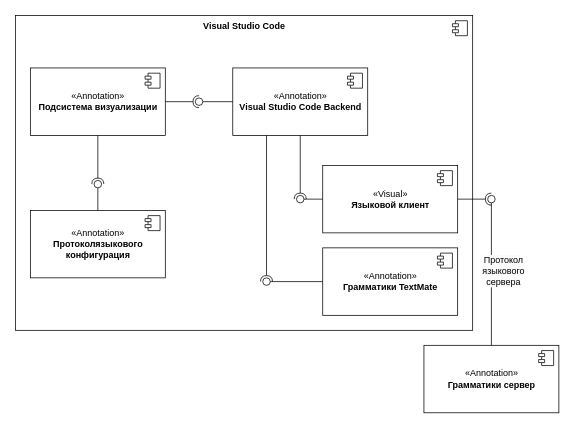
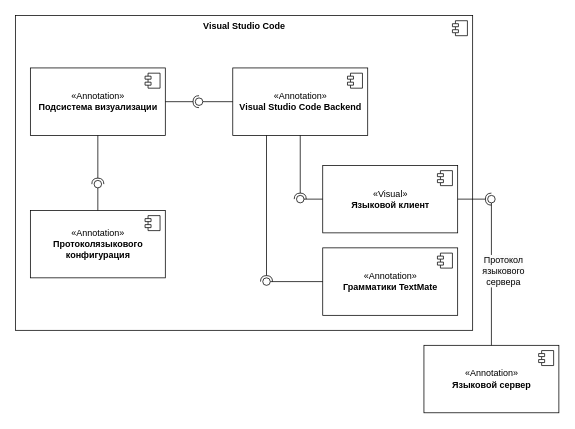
(492, 379) -> (492, 379)
